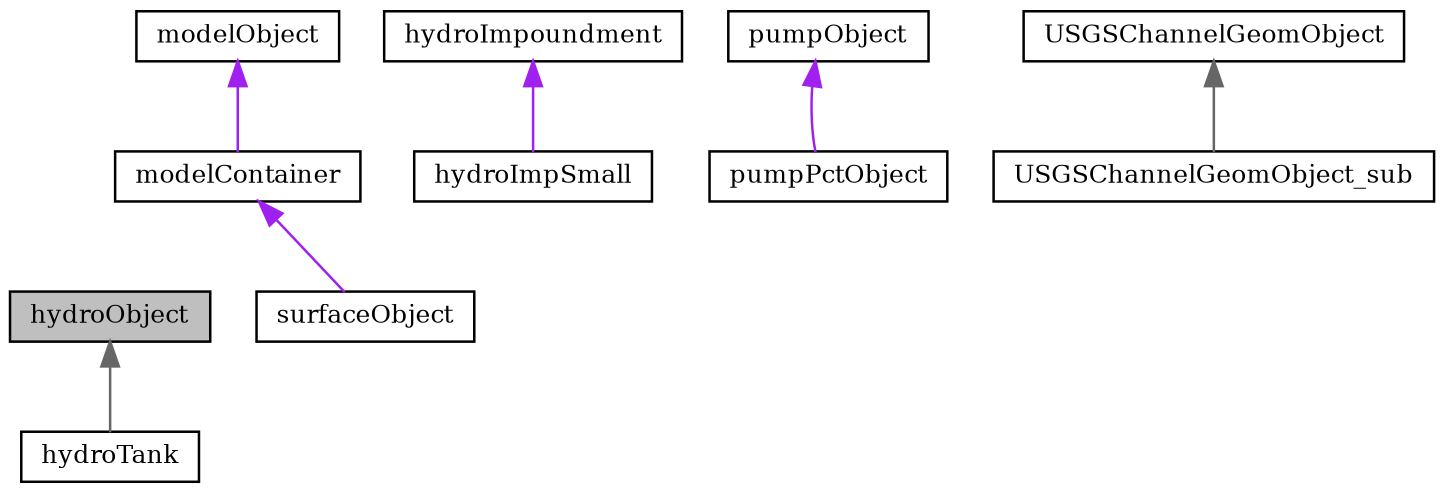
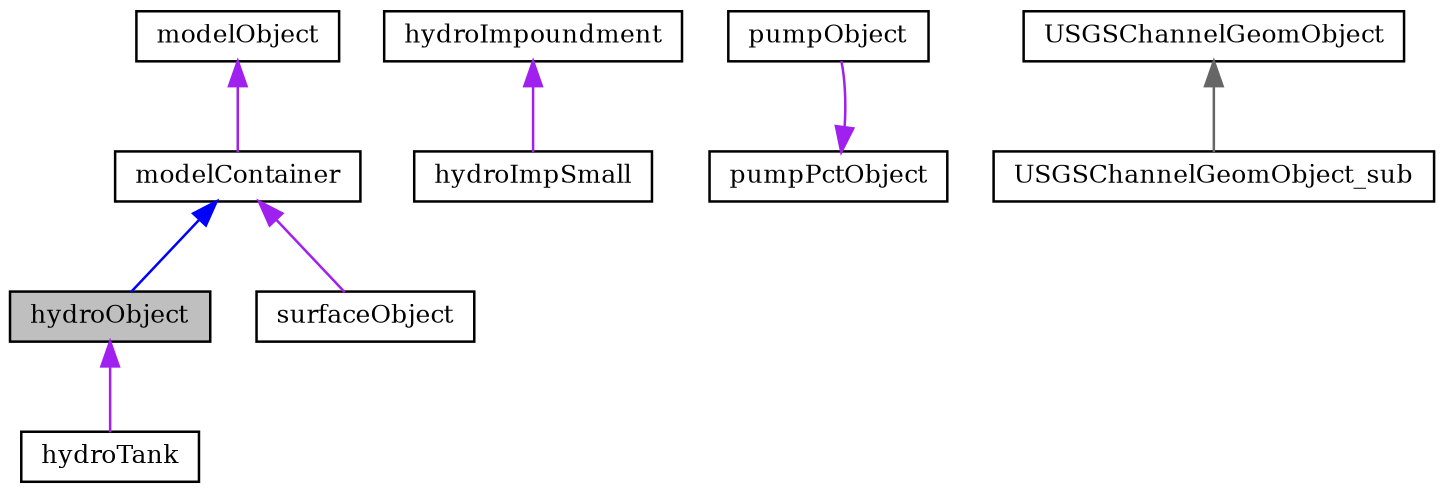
(812, 119) -> (845, 94)
none -> (165, 256)
(110, 400) -> (110, 400)
